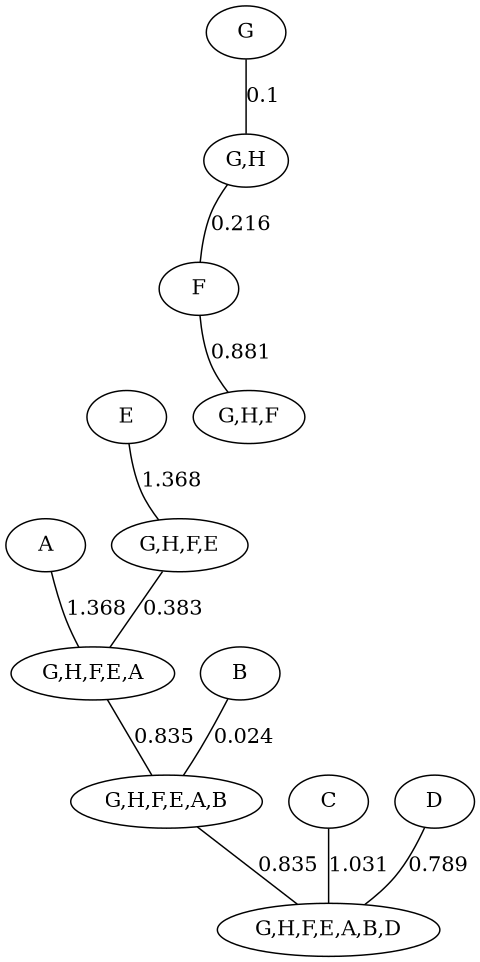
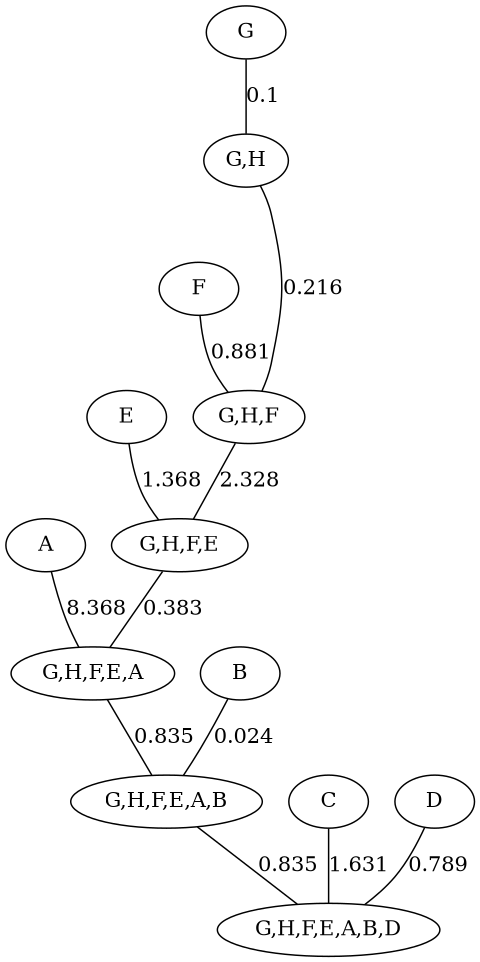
(208, 221) -> (282, 288)
none -> (214, 481)
(97, 609) -> (97, 609)
(359, 866) -> (359, 866)
